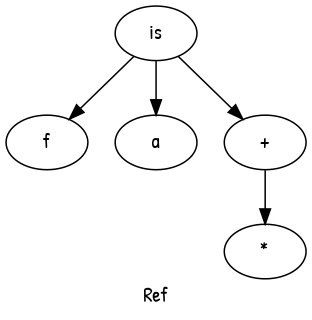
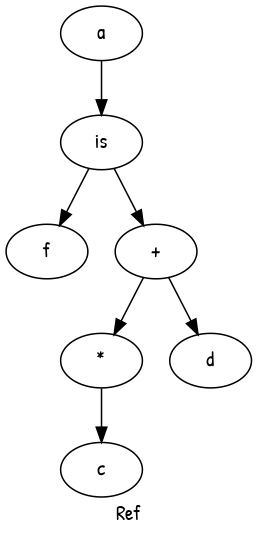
(156, 80) -> (102, 80)
none -> (211, 361)
none -> (102, 470)
